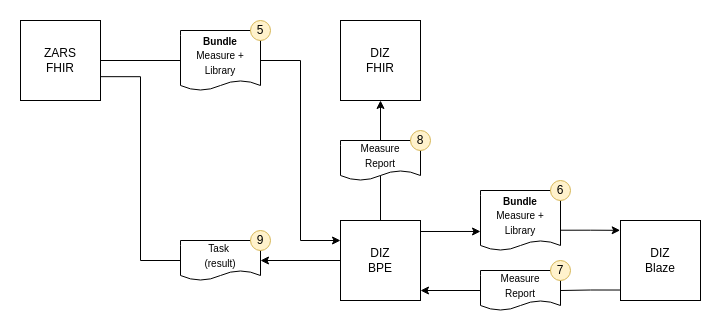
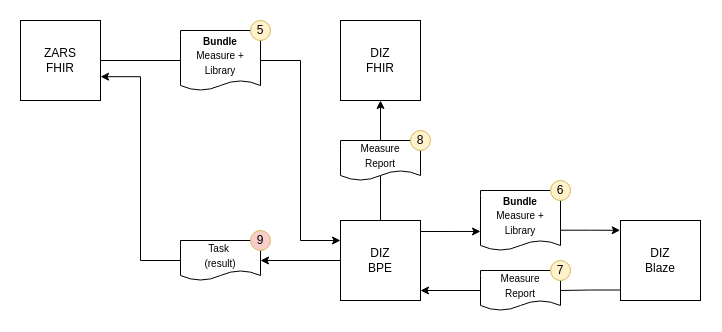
(106, 77) -> (109, 77)
(261, 241) -> (261, 241)
